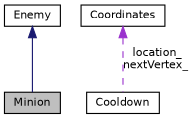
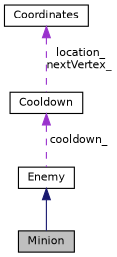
none -> (46, 146)
